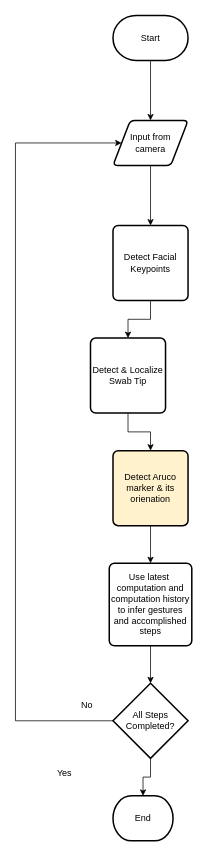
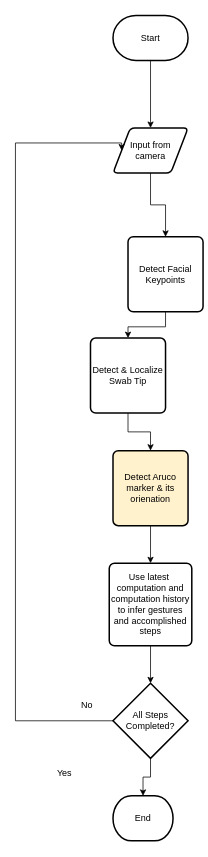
(150, 143) -> (150, 150)
(150, 263) -> (165, 274)
